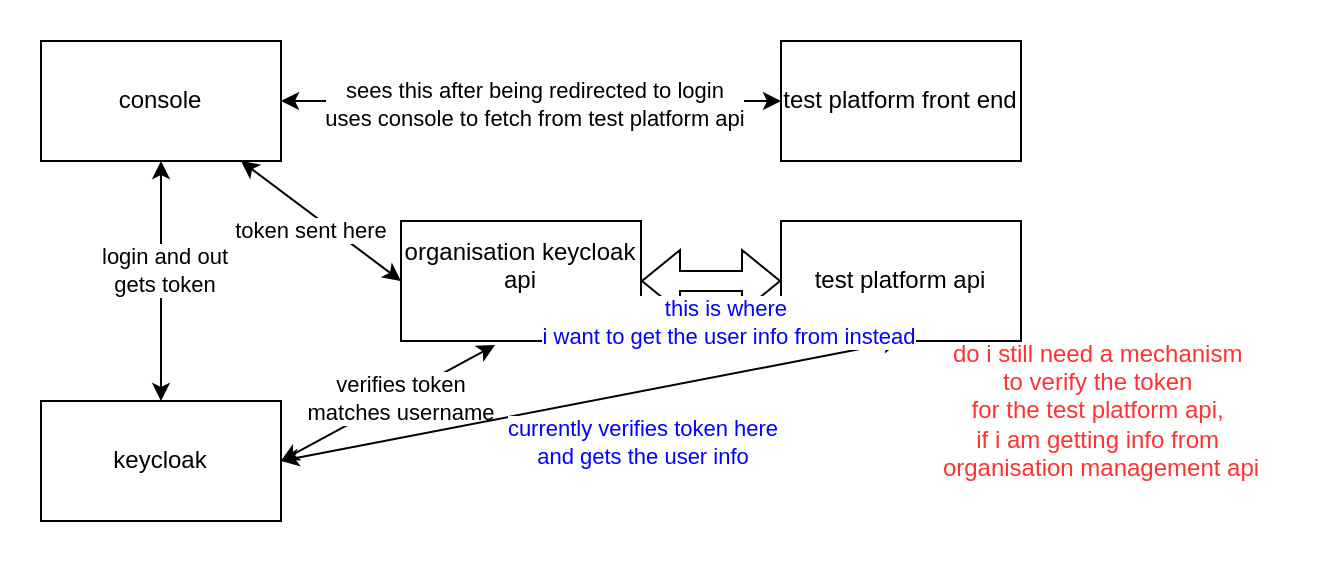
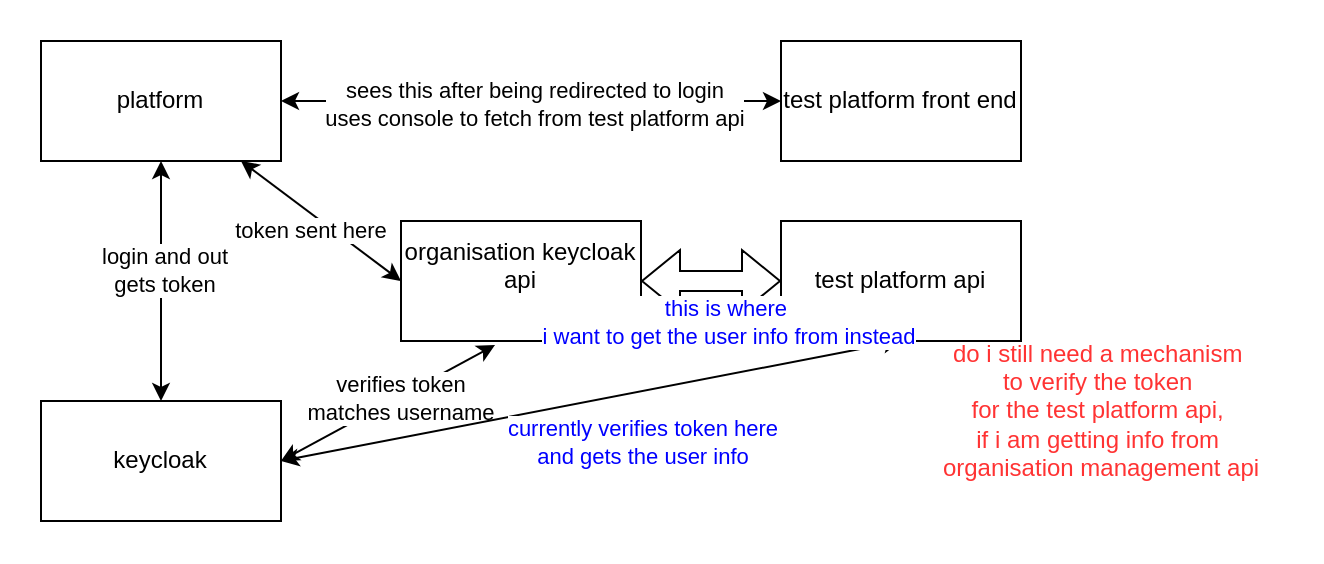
(161, 101) -> (161, 101)
